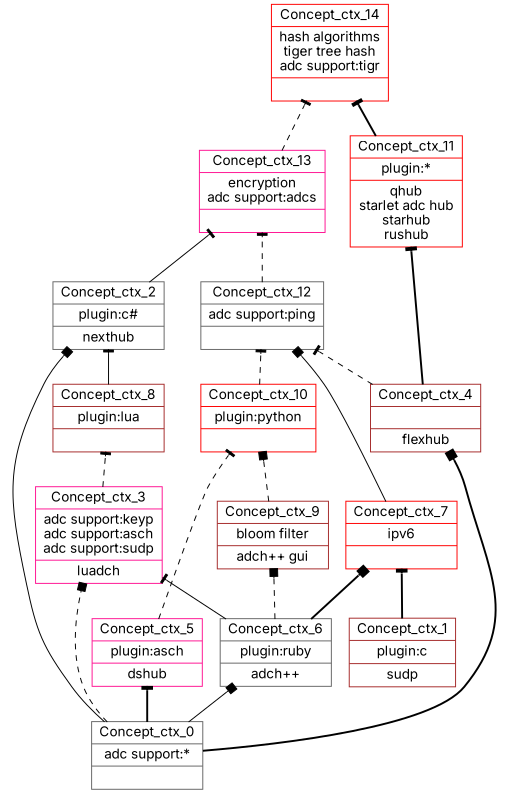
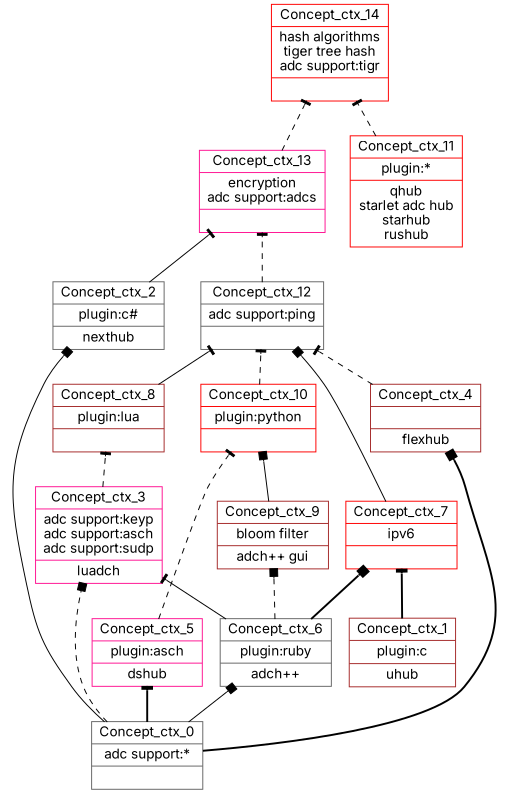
(367, 121) -> (367, 121)
(417, 318) -> none
(109, 369) -> (183, 368)
(266, 482) -> (266, 482)
(402, 675) -> (402, 675)
